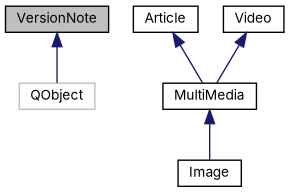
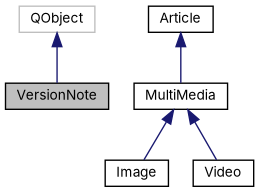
(228, 64) -> (206, 141)
(57, 65) -> (57, 65)
